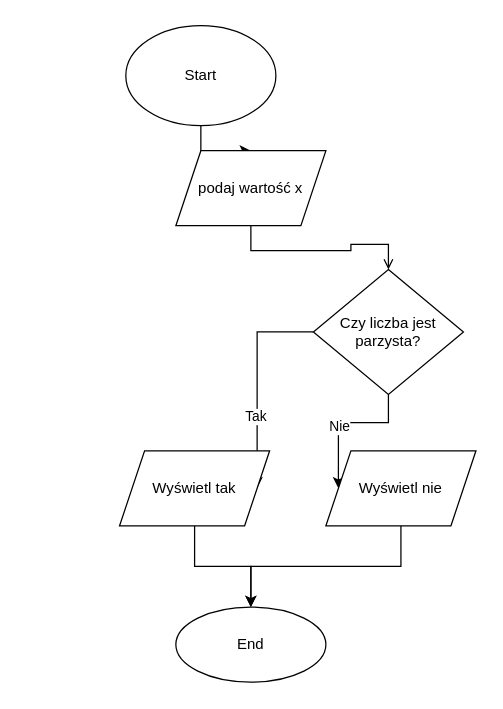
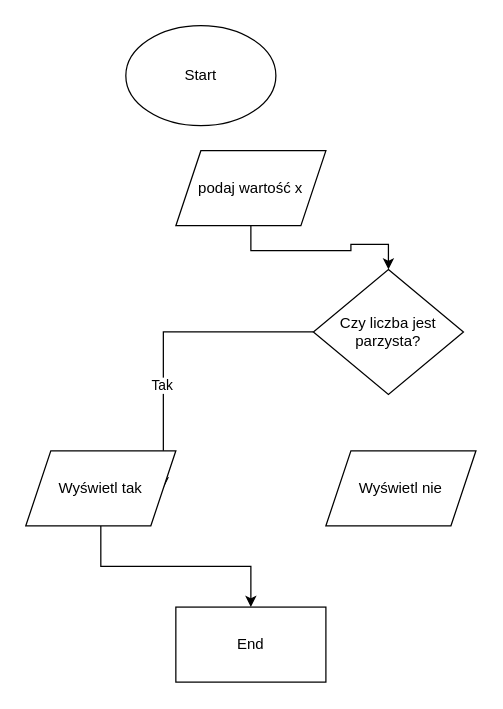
(201, 139) -> none
(388, 262) -> (388, 259)
(349, 423) -> none
(194, 488) -> (101, 488)
(347, 566) -> none
(251, 644) -> (251, 644)
